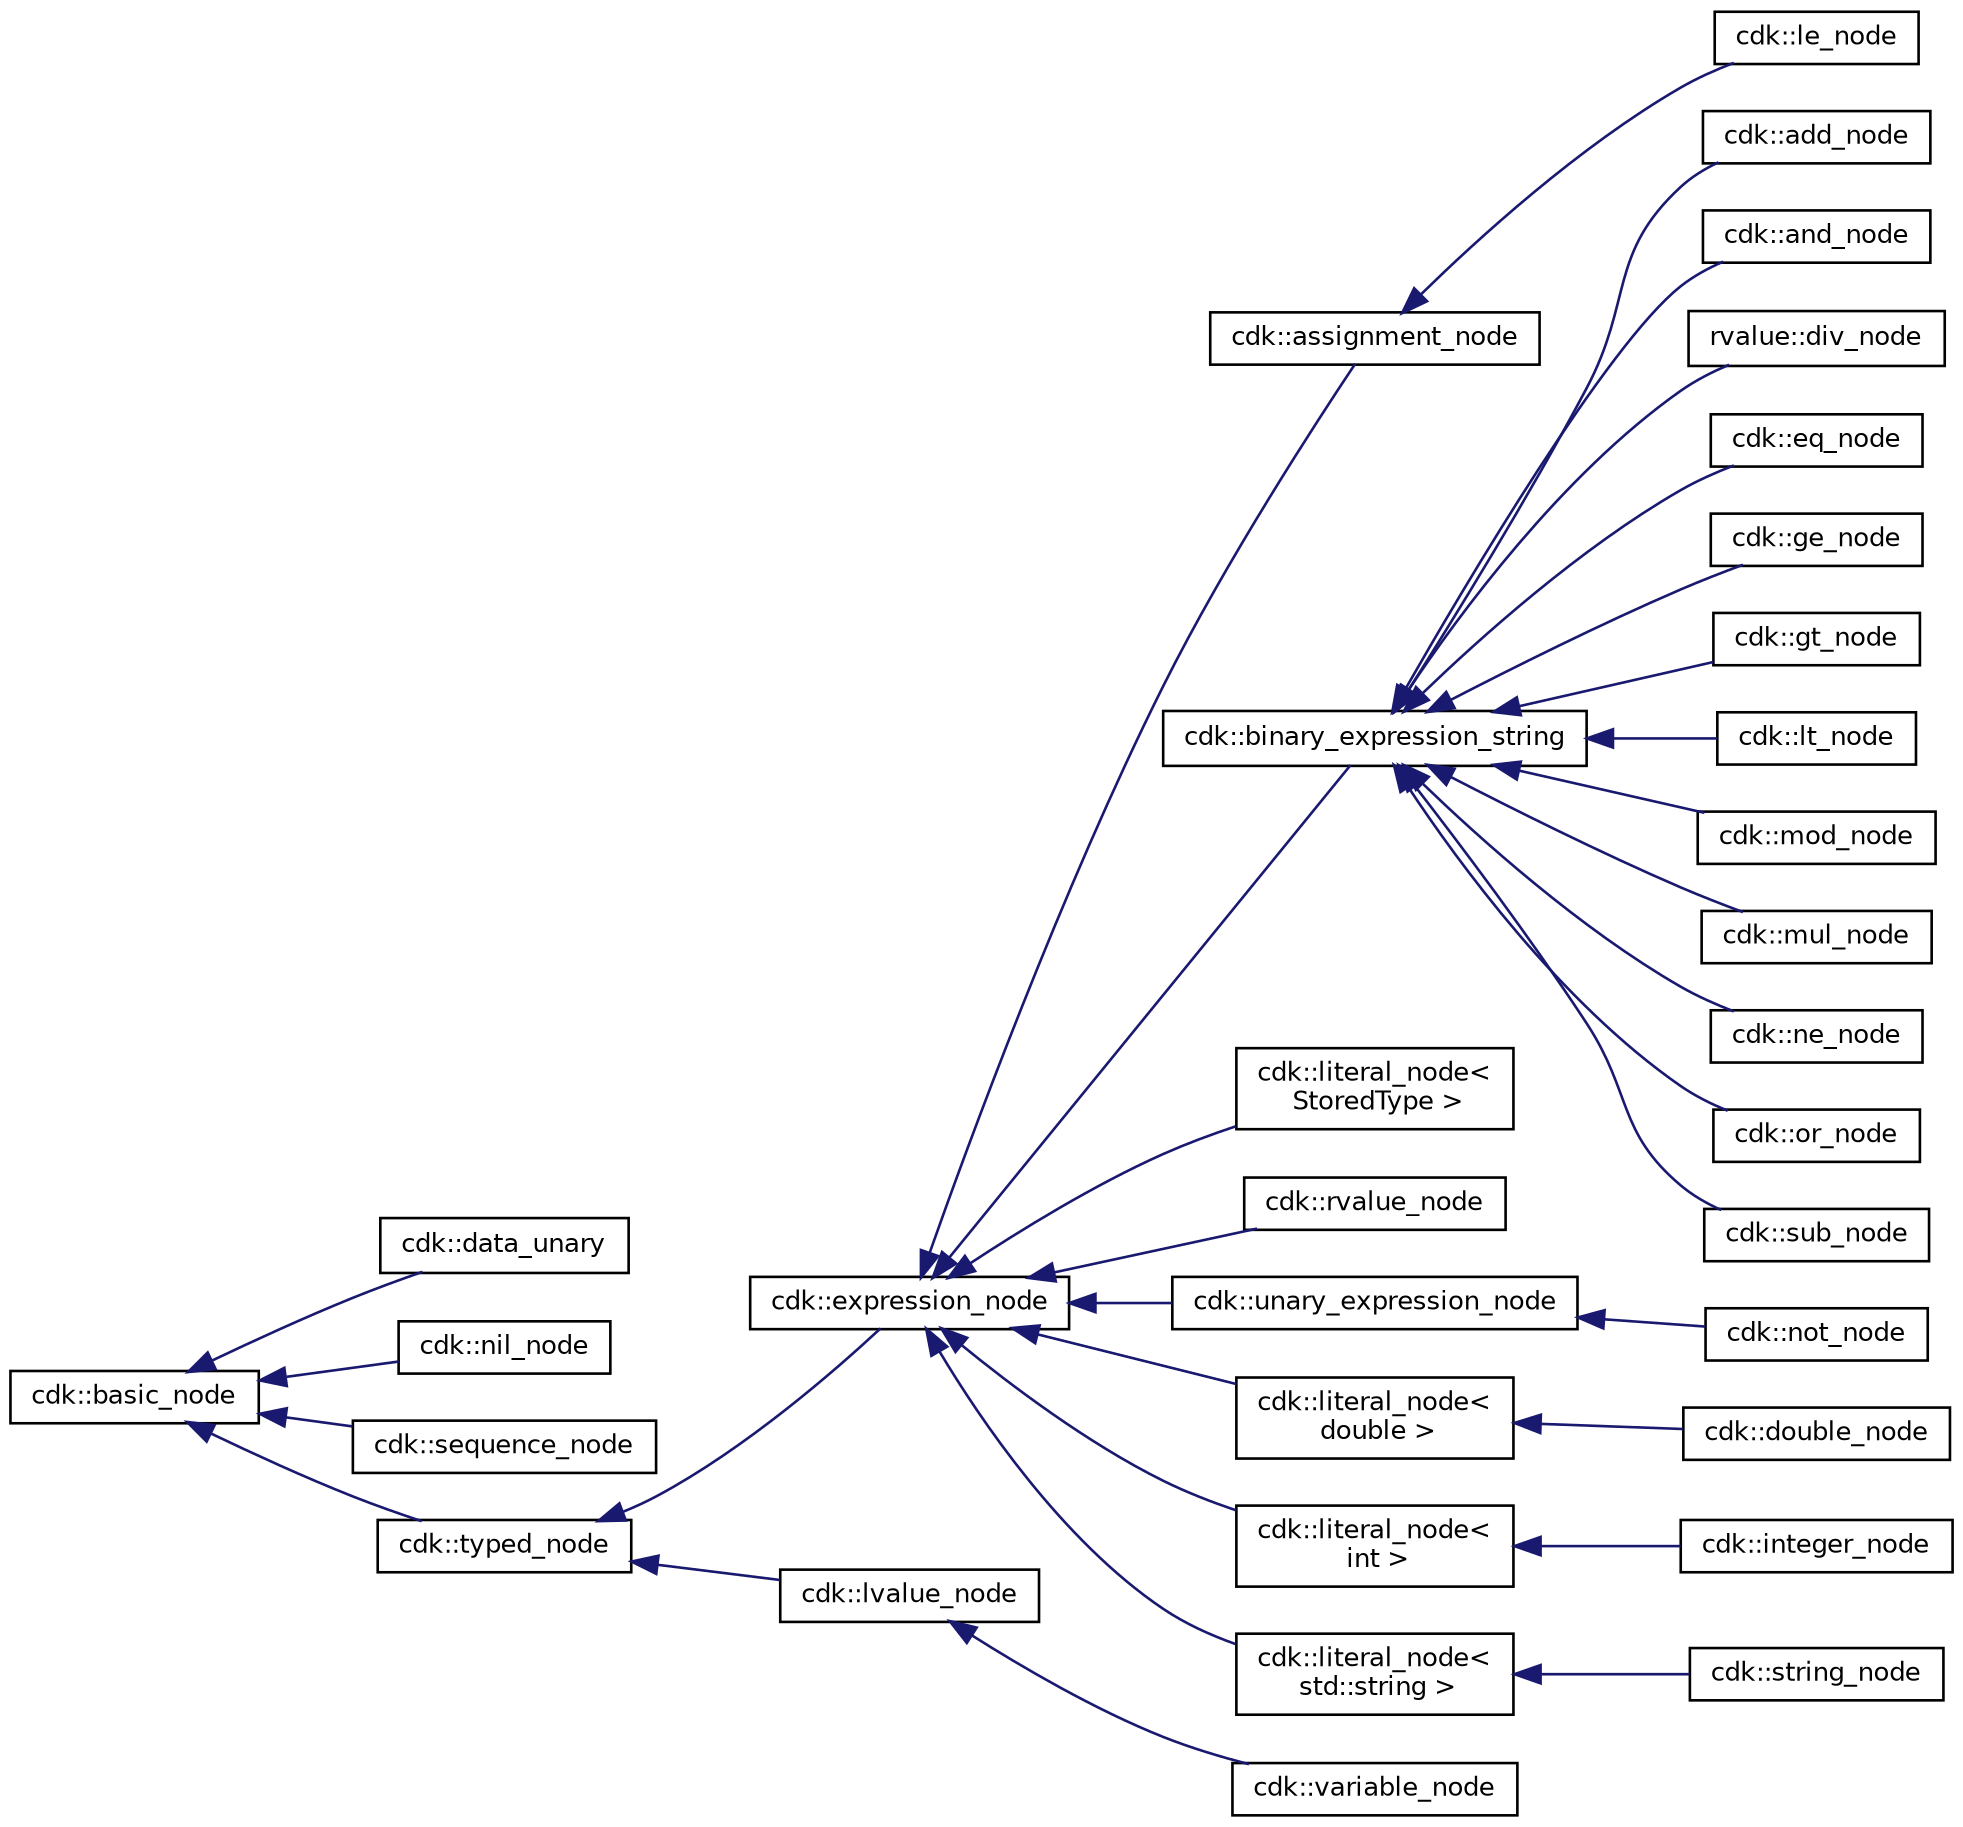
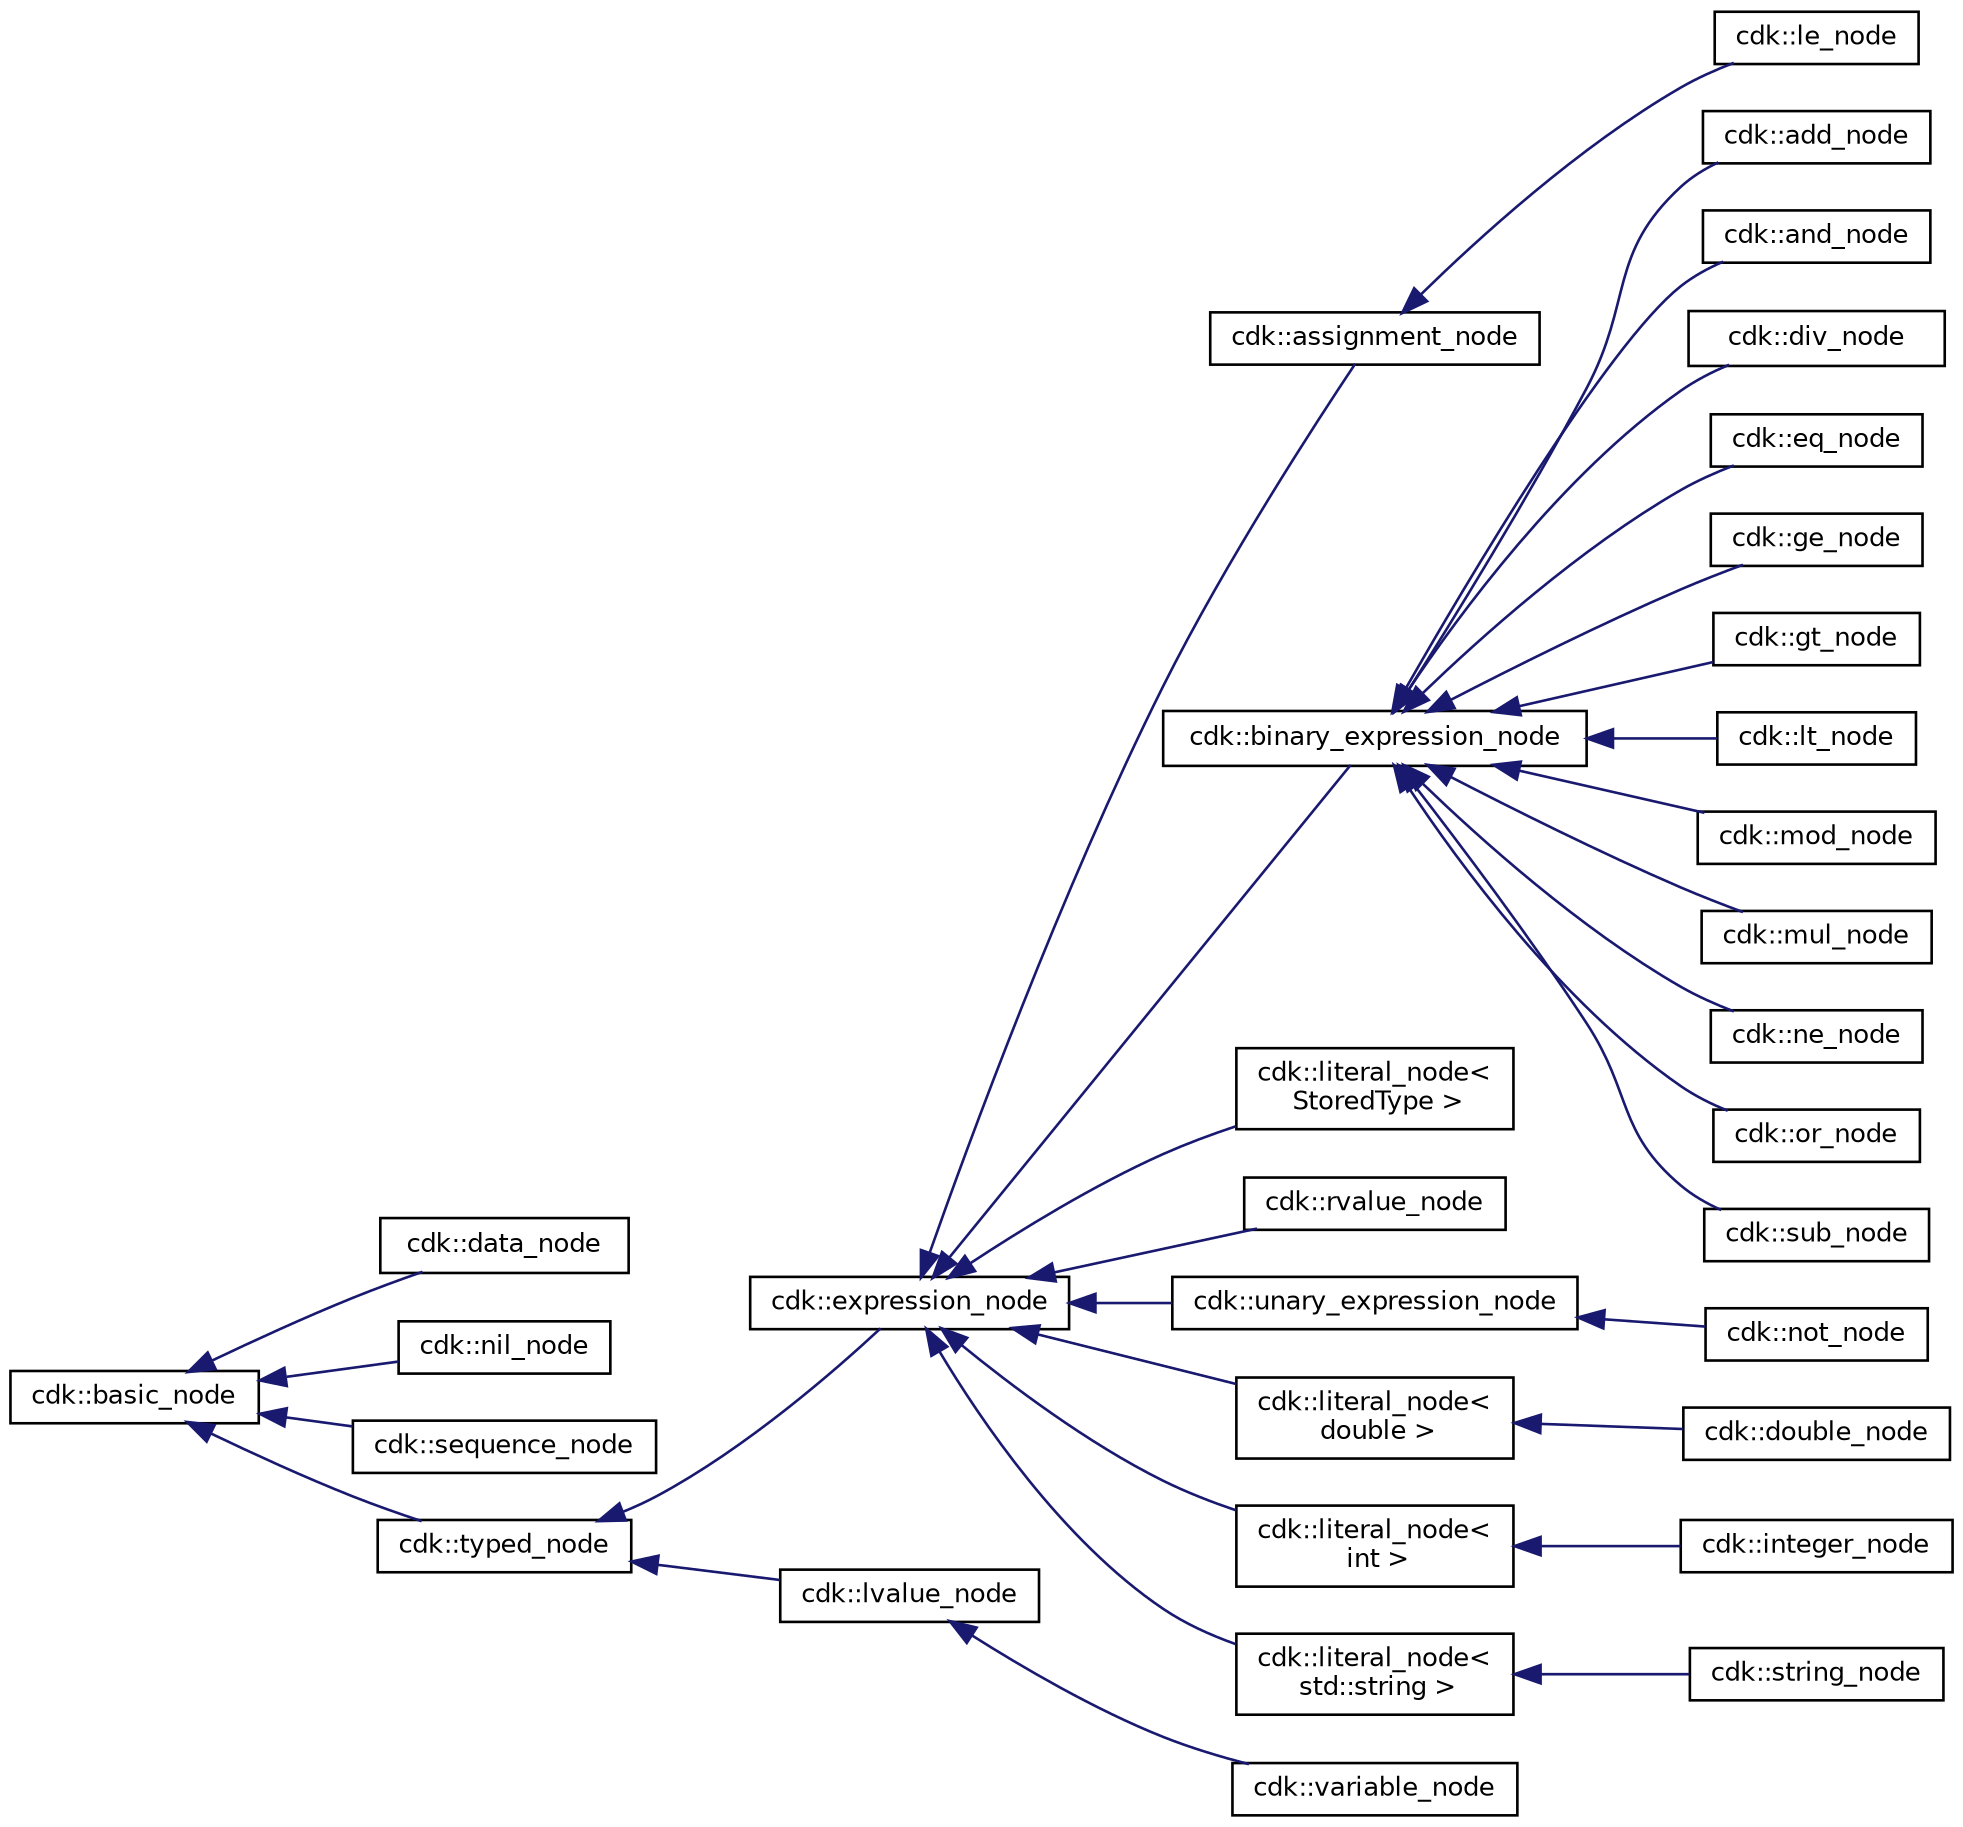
(1817, 338) -> (1817, 338)
(1375, 738) -> (1375, 738)
(504, 1246) -> (504, 1246)
